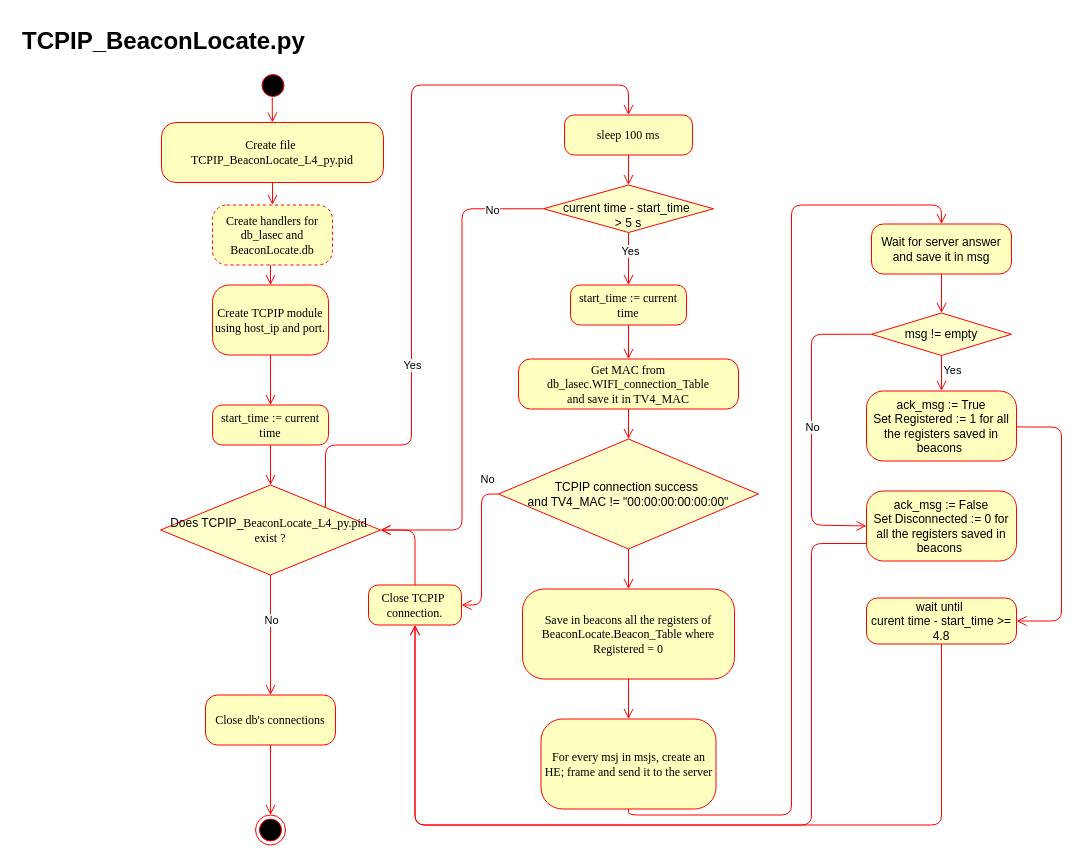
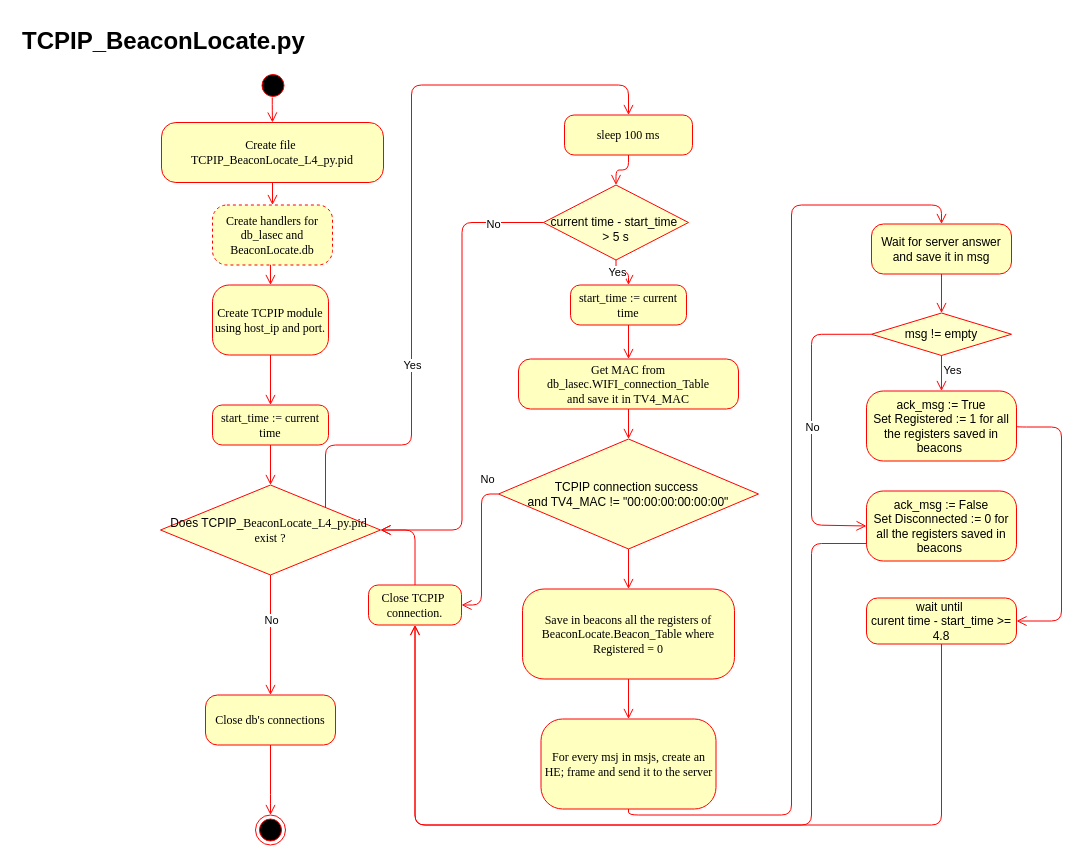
(629, 209) -> (616, 223)
